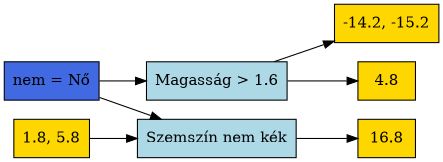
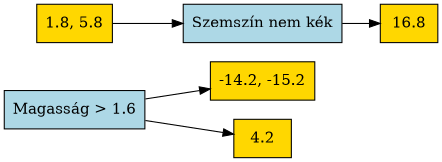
(52, 81) -> none
(387, 81) -> (263, 138)
